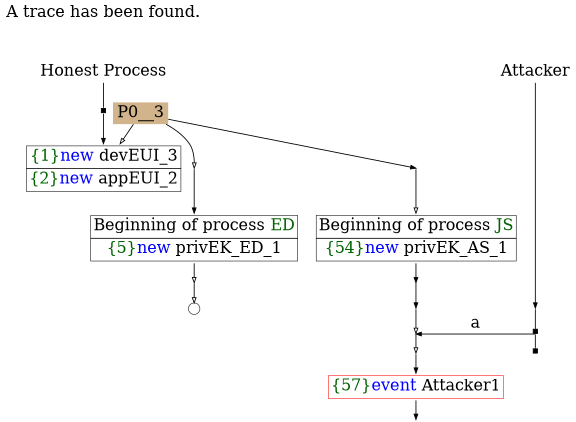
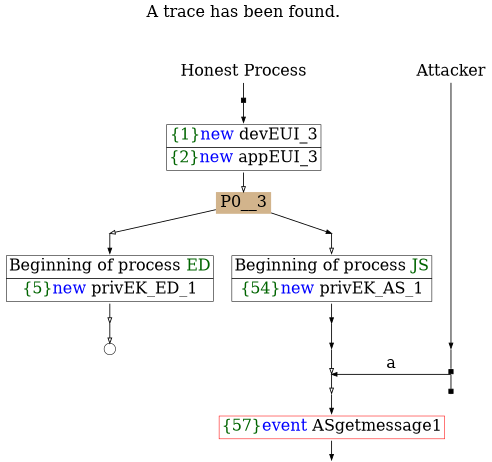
(128, 132) -> (244, 180)
(138, 179) -> (278, 158)
(459, 386) -> (375, 426)
